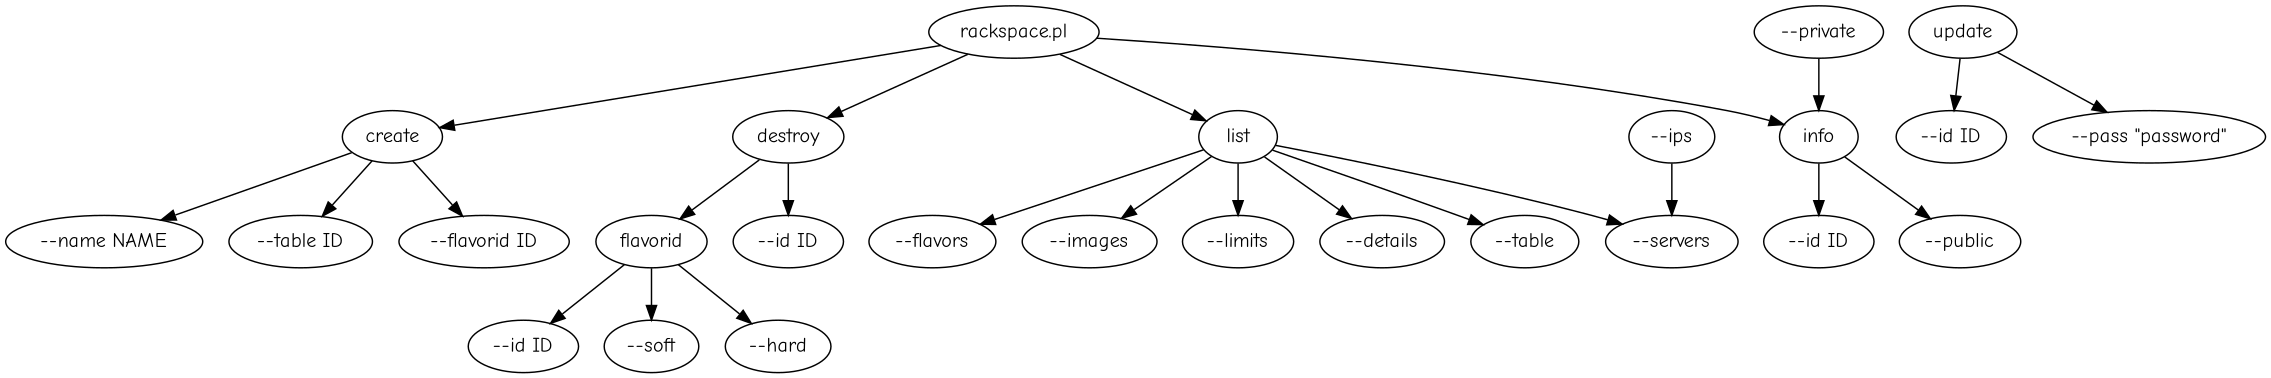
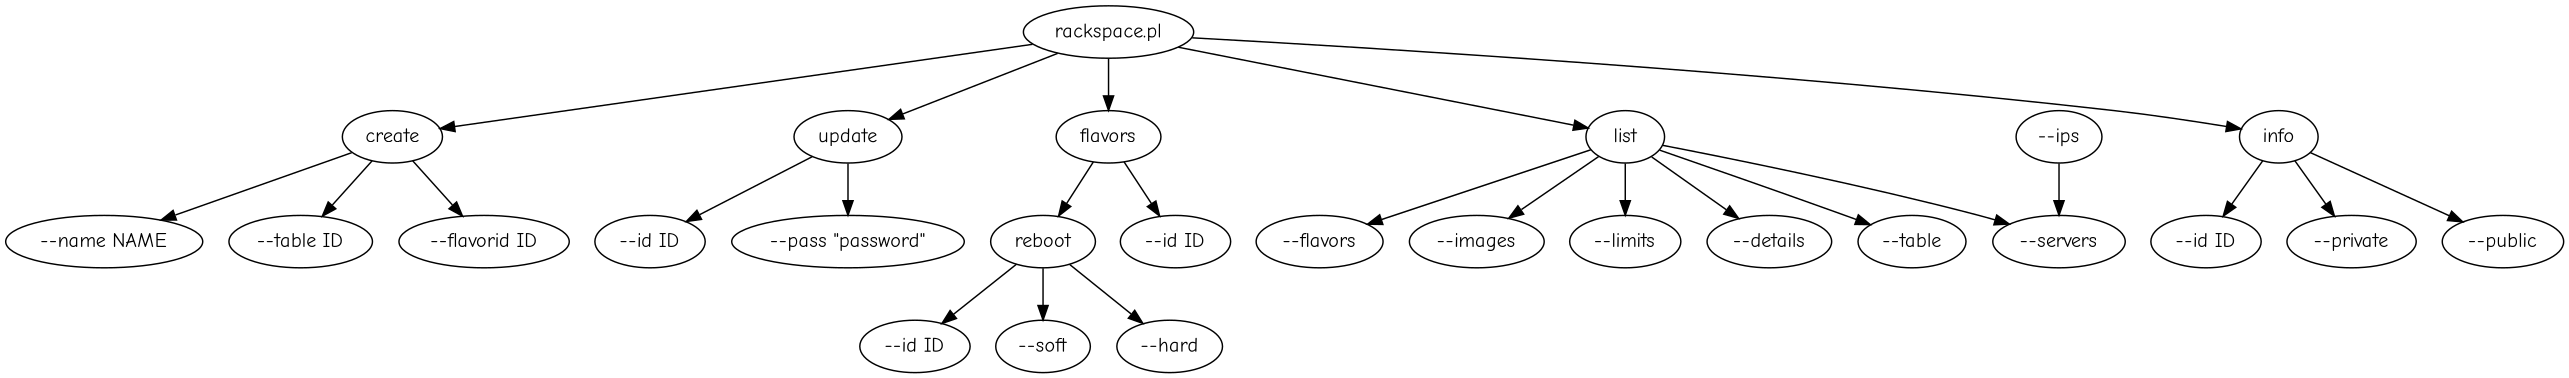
(1819, 77) -> (2310, 183)
none -> (980, 84)
(788, 137) -> (1109, 137)
(651, 242) -> (1043, 242)
